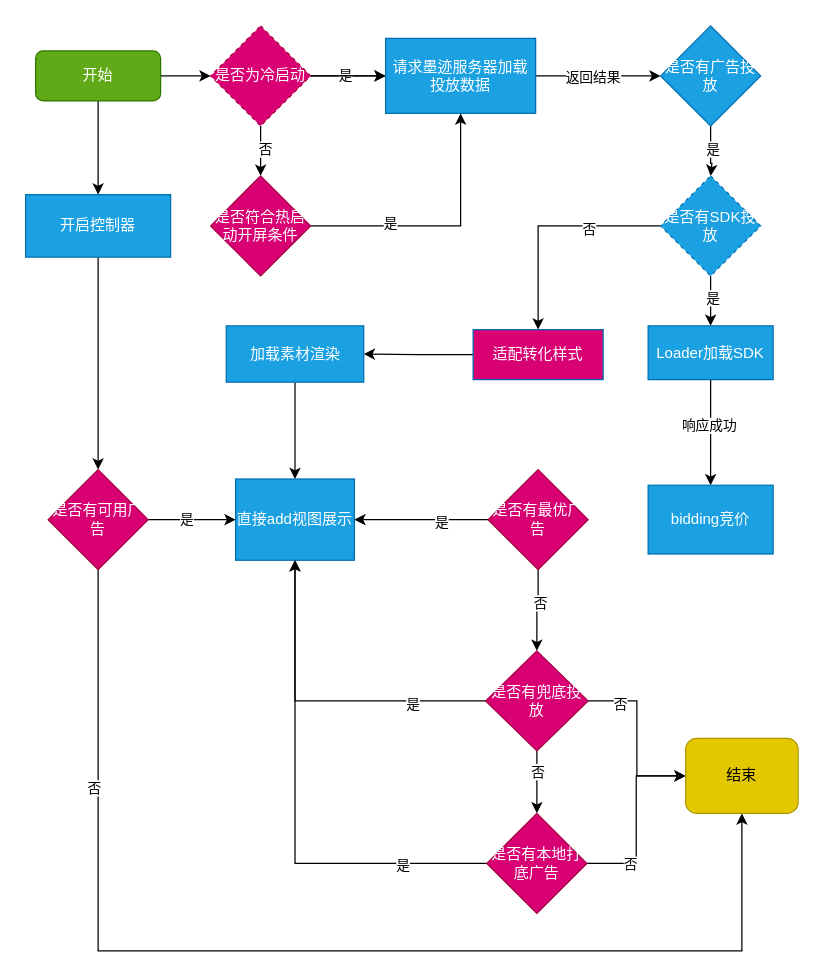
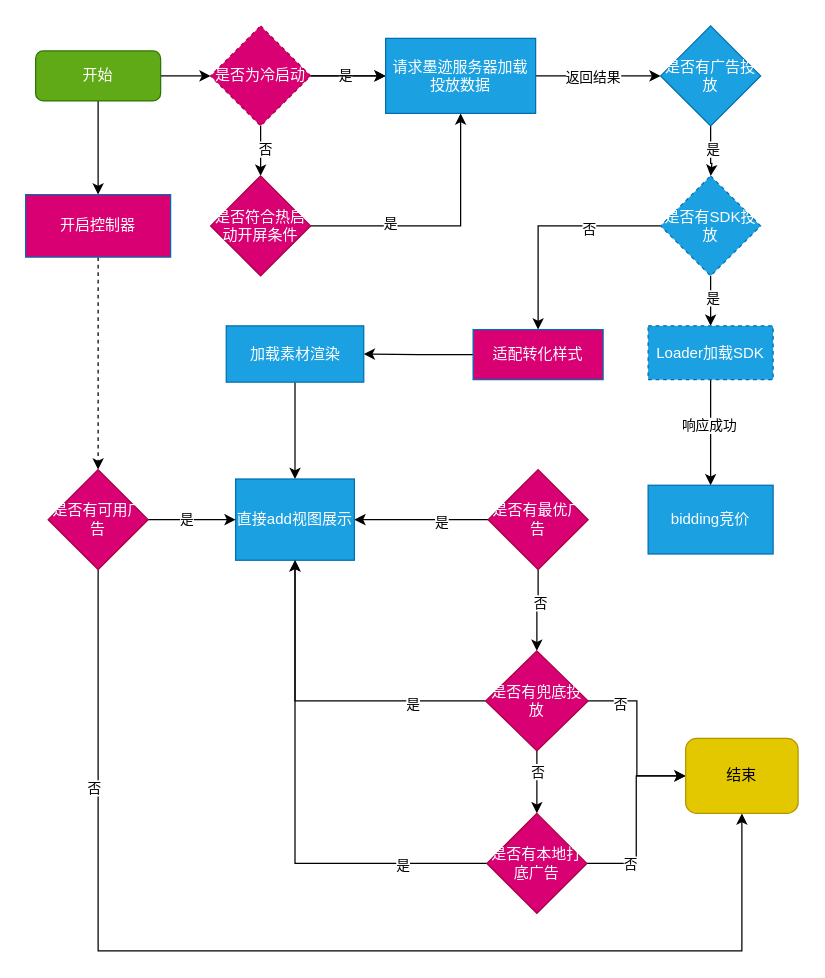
(98, 226) -> (98, 226)
(711, 353) -> (711, 353)
(98, 359) -> (98, 359)
